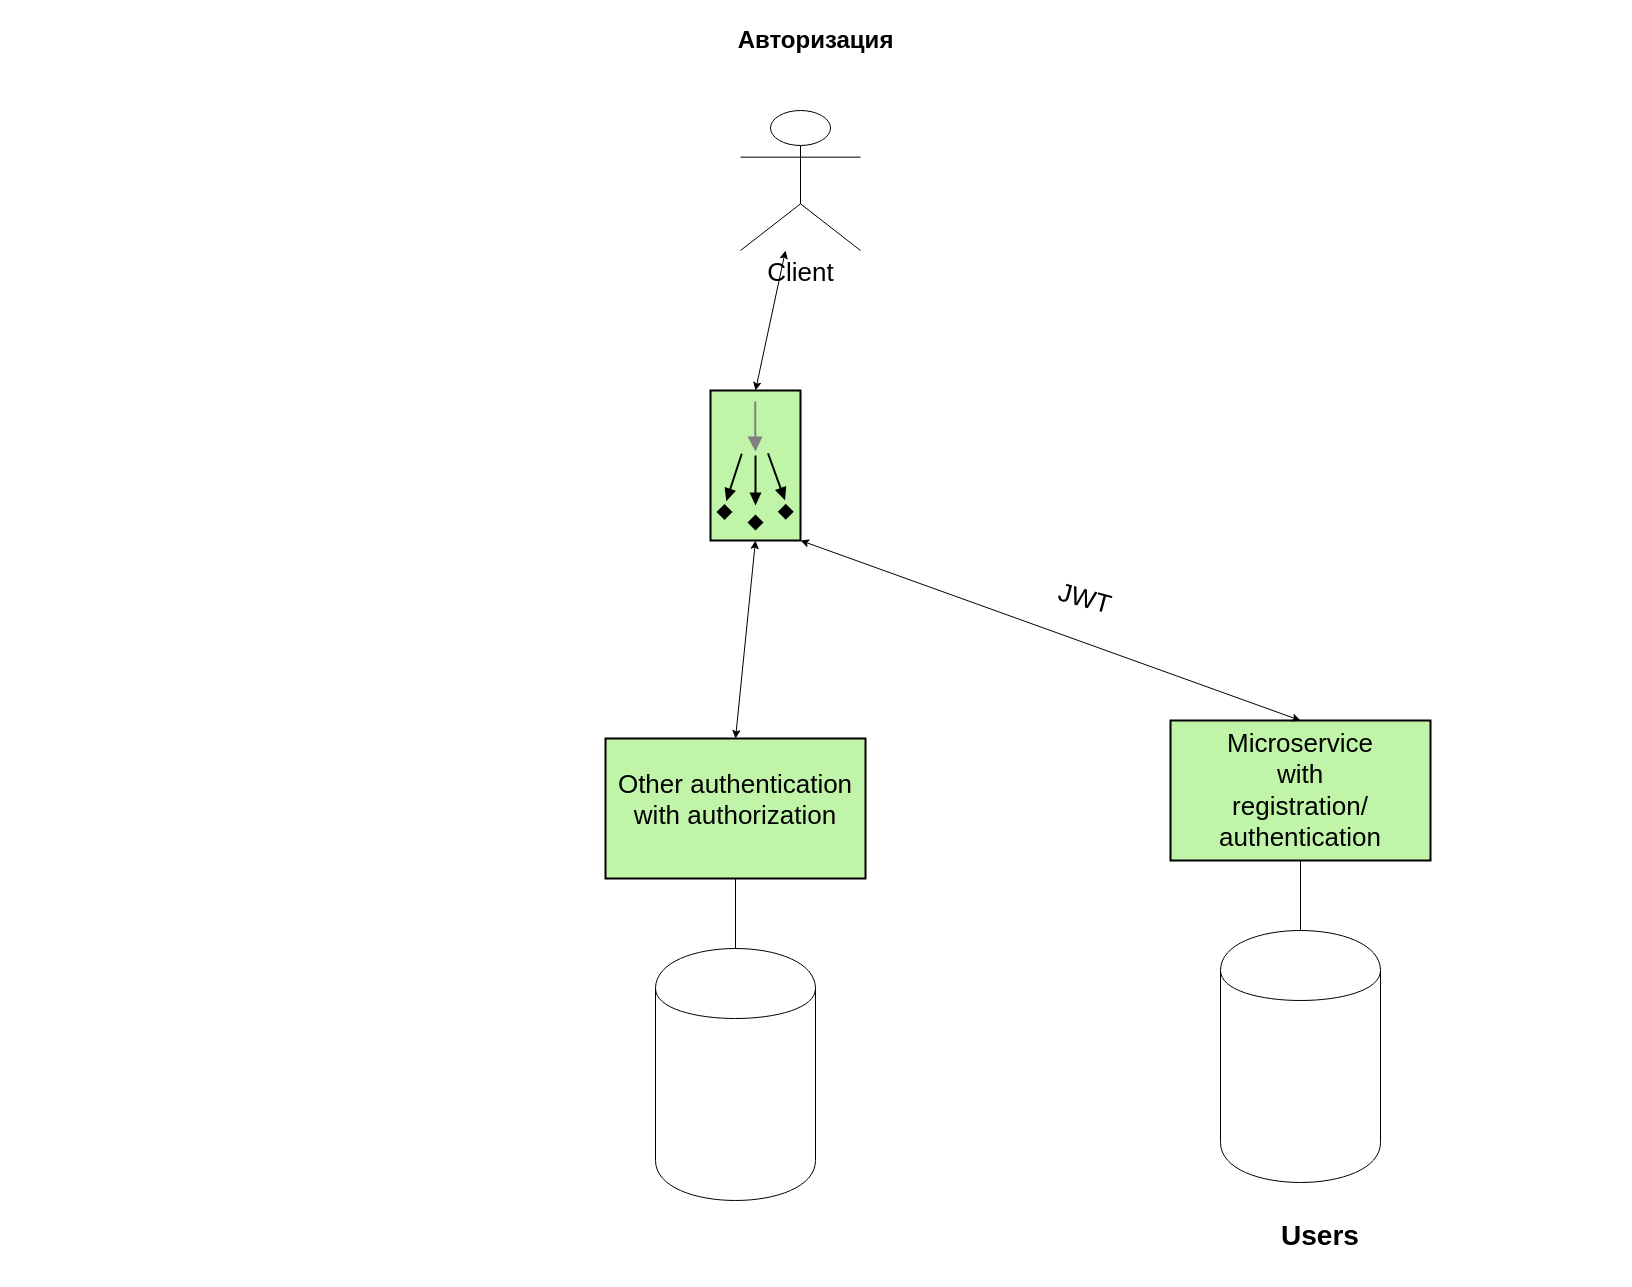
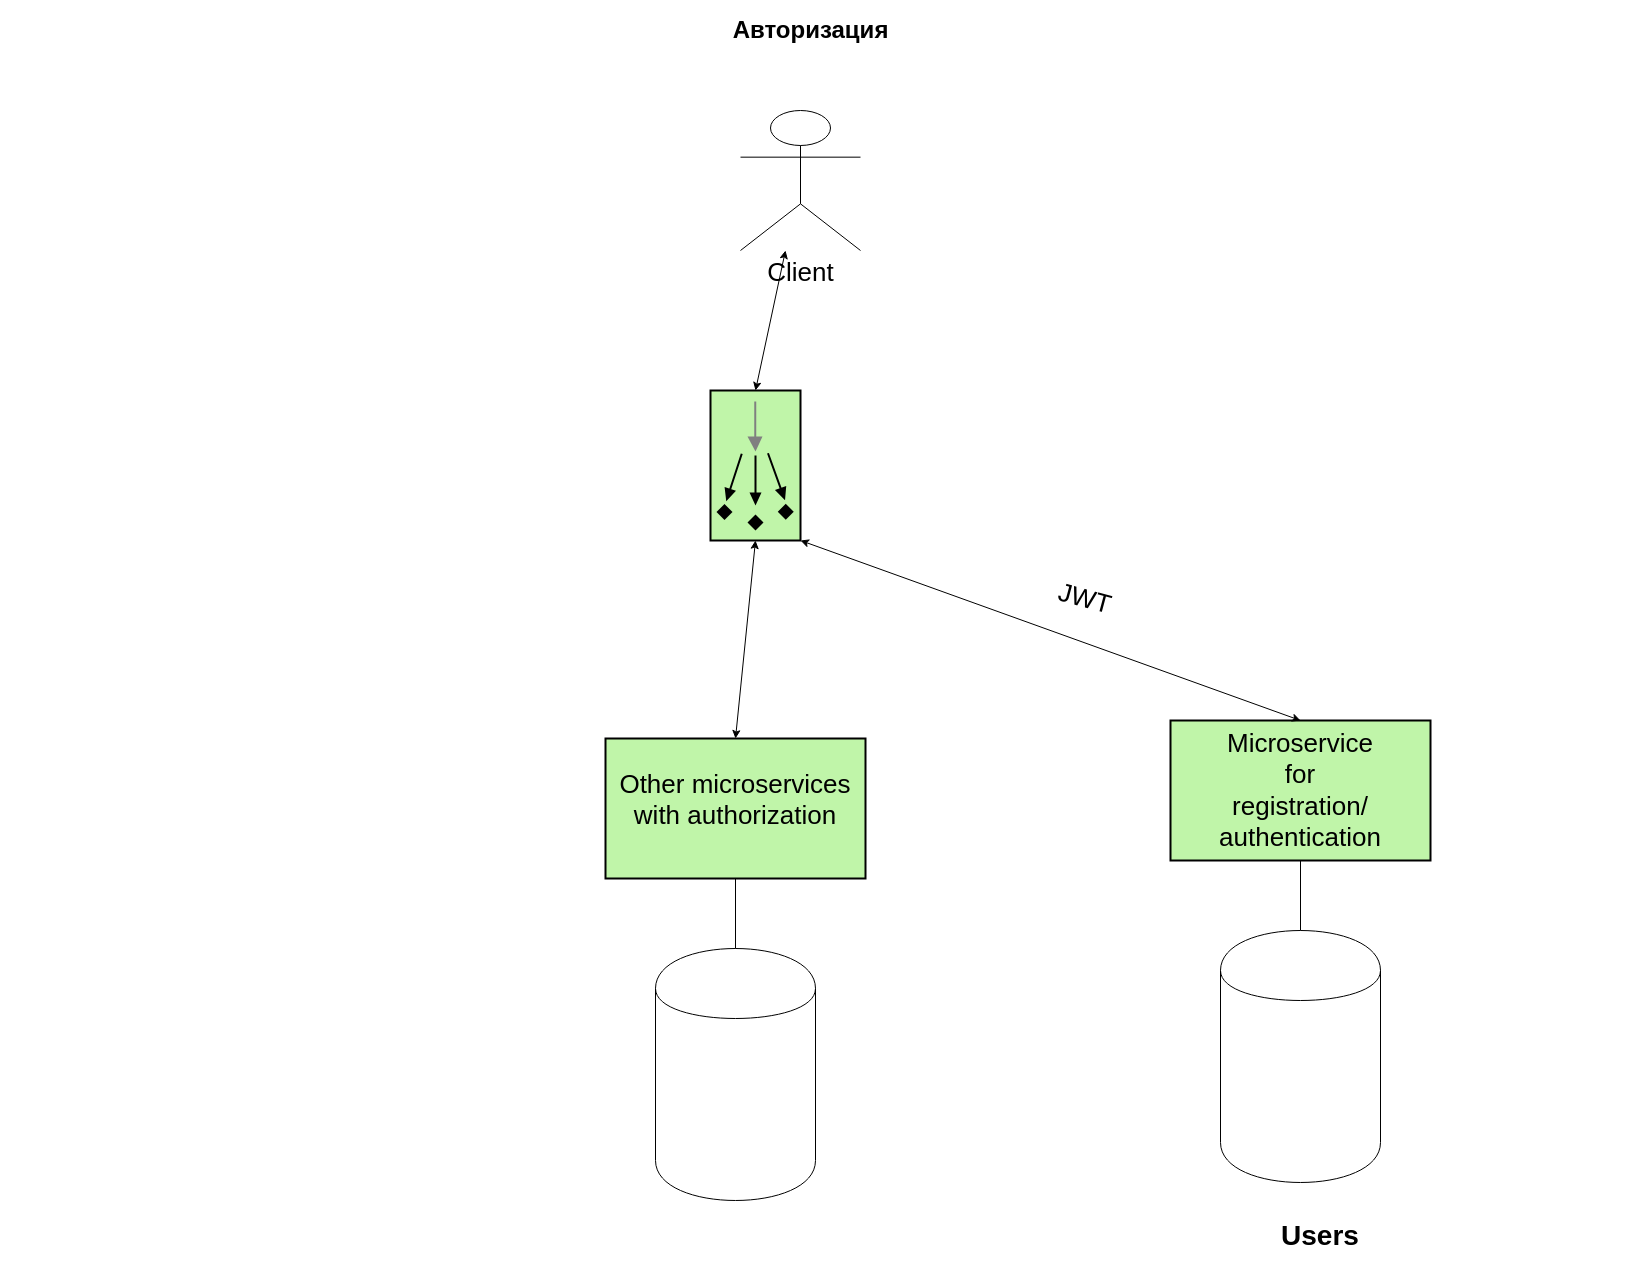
(816, 41) -> (811, 31)
(1301, 791) -> (1301, 791)
(736, 816) -> (736, 816)
